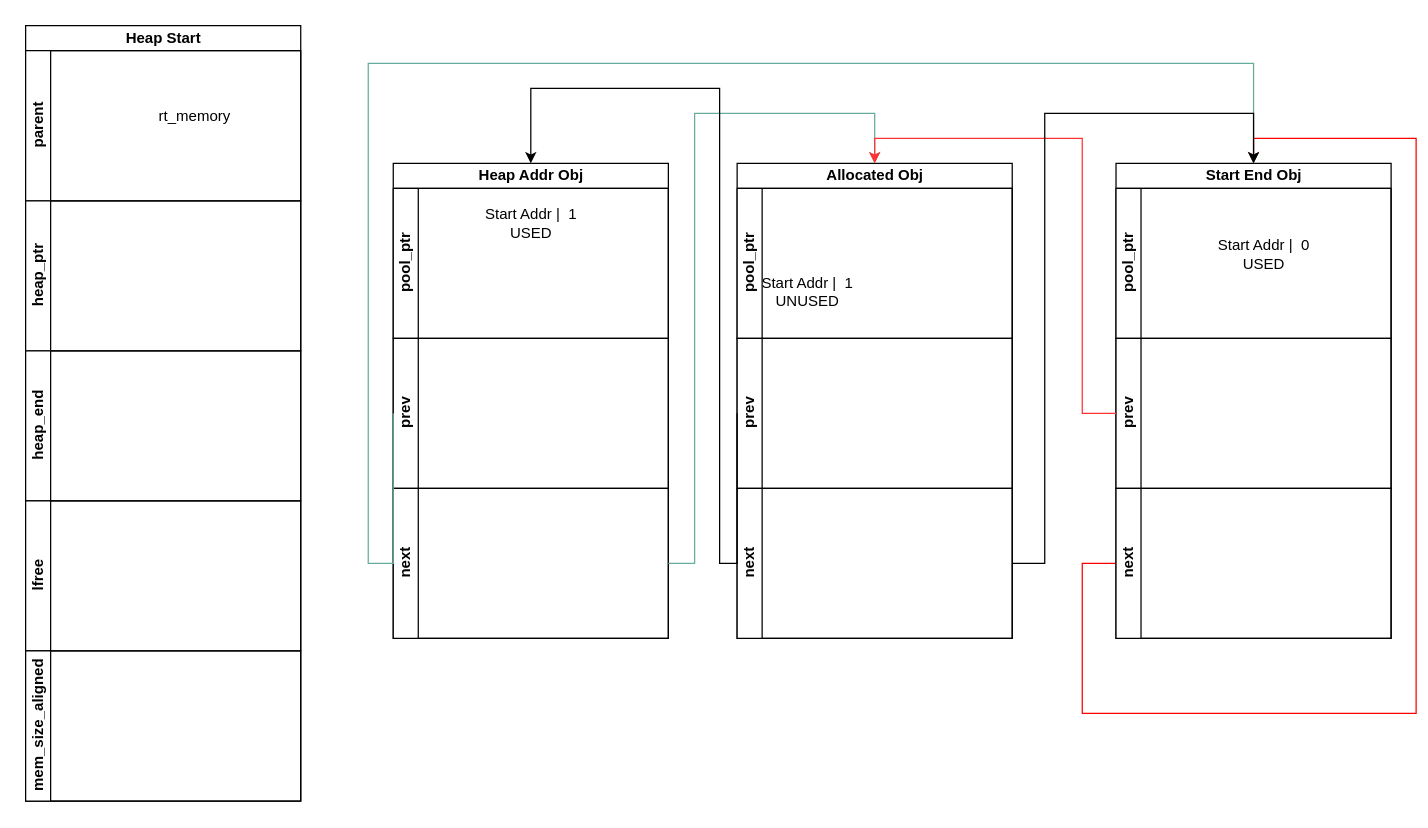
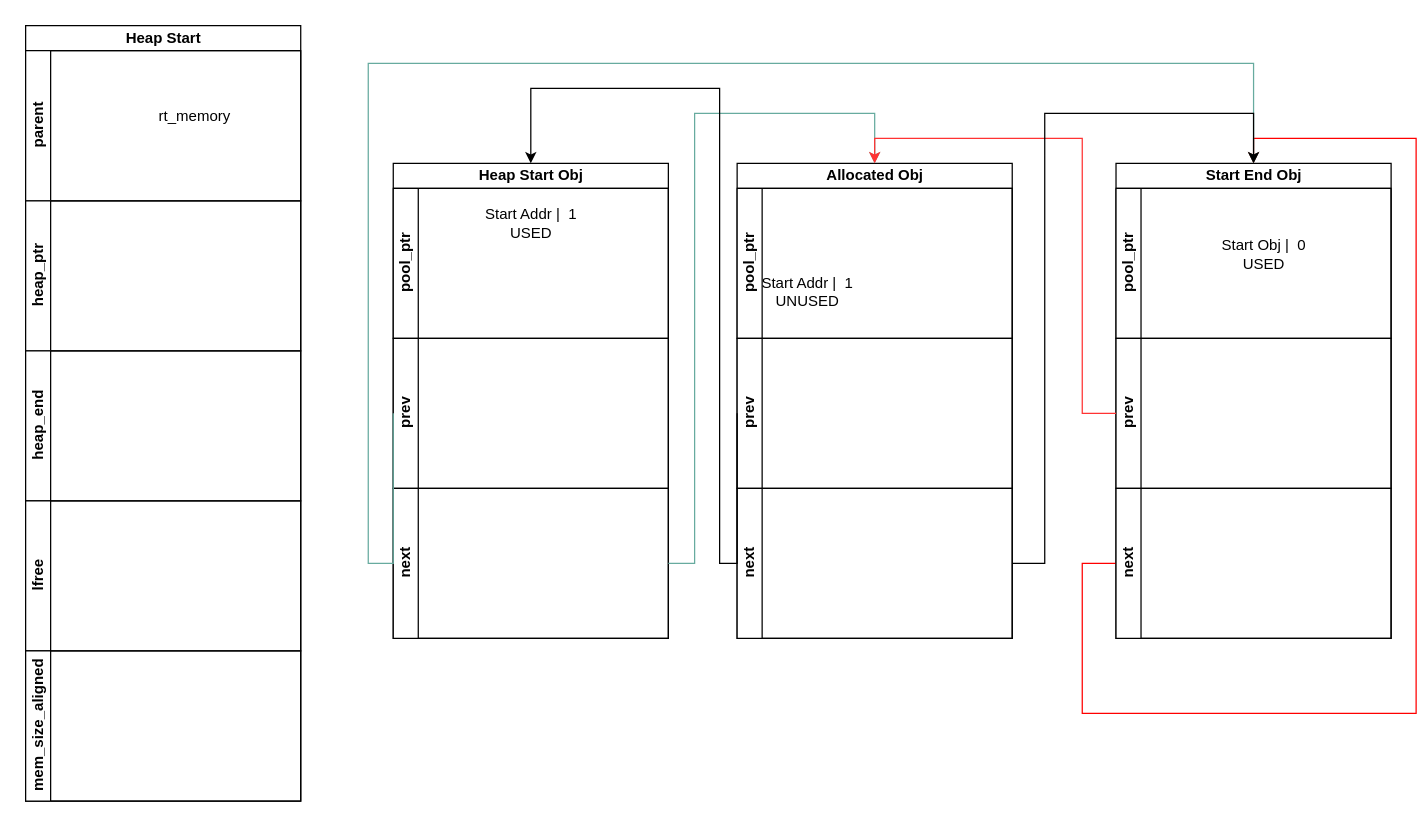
(531, 176) -> (531, 176)
(1264, 254) -> (1264, 254)
